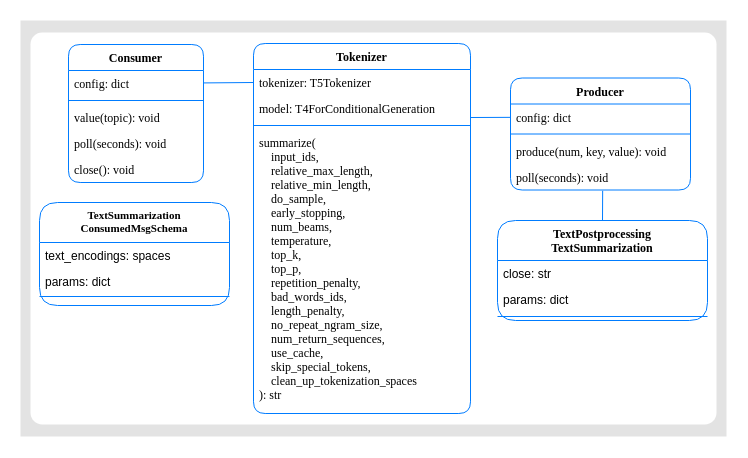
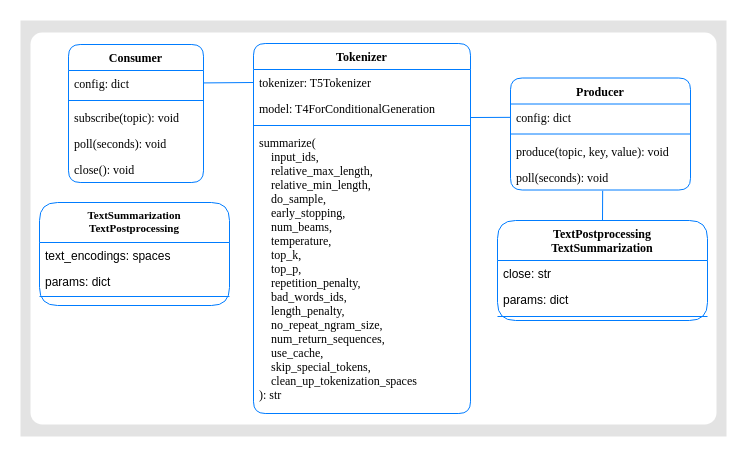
(127, 118) -> (140, 118)
(604, 152) -> (609, 152)
(134, 215) -> (134, 215)
